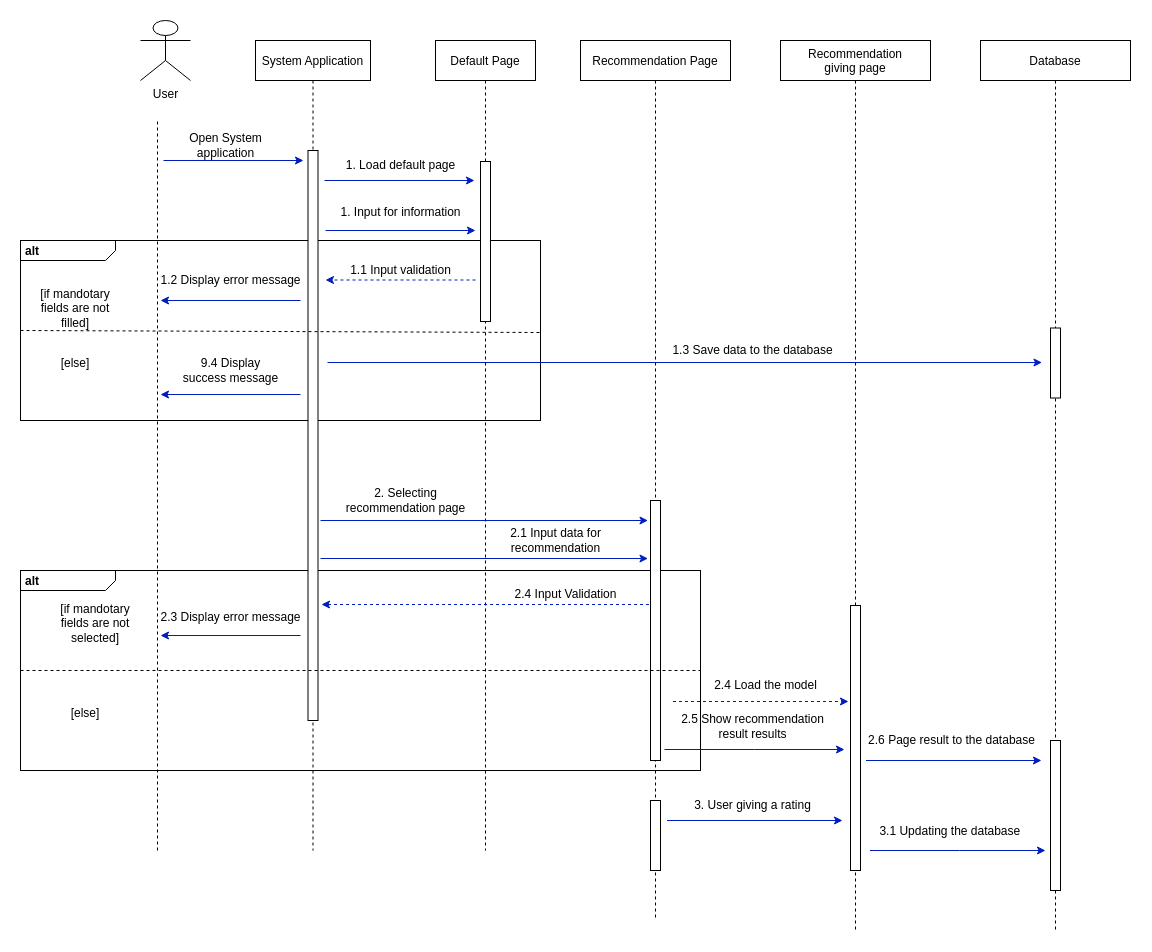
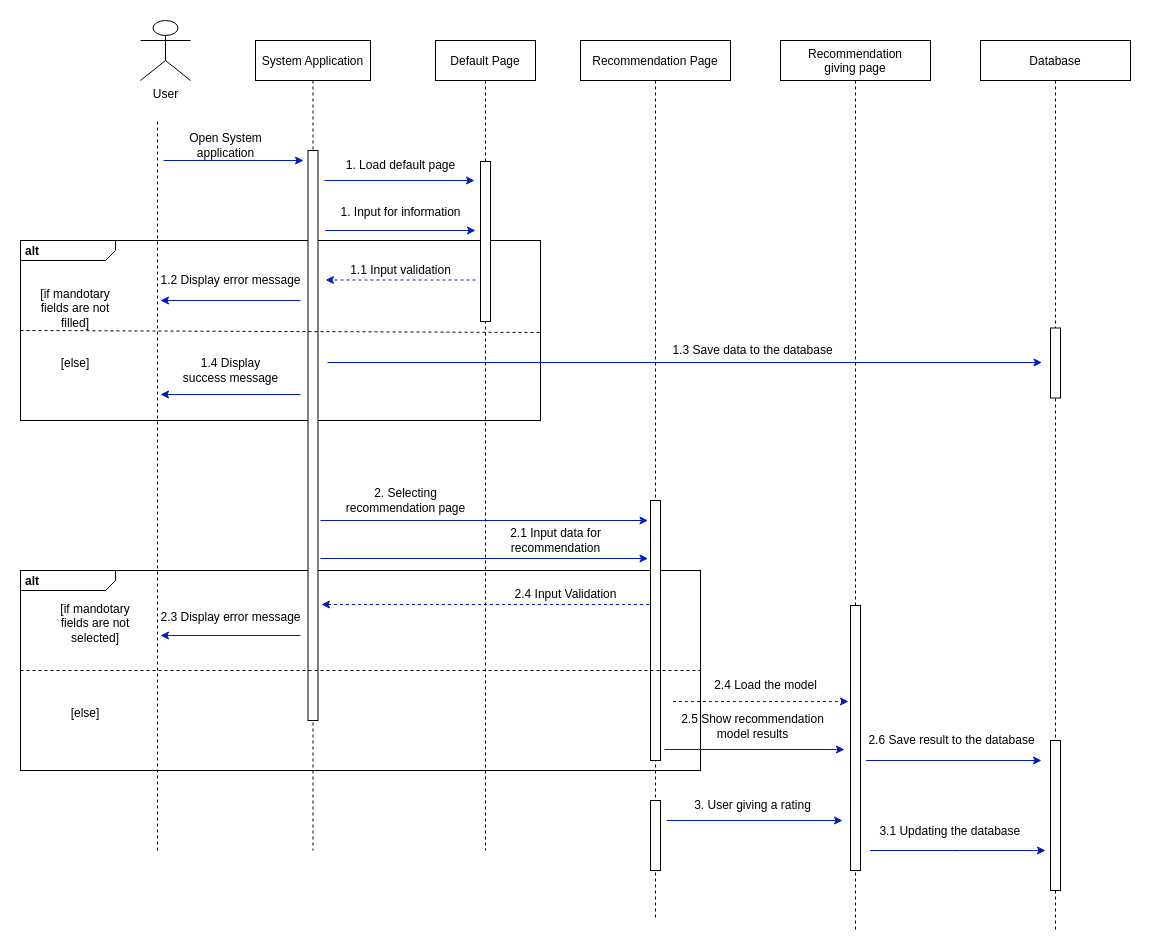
(231, 371) -> (231, 371)
(753, 727) -> (753, 727)
(952, 741) -> (952, 741)
